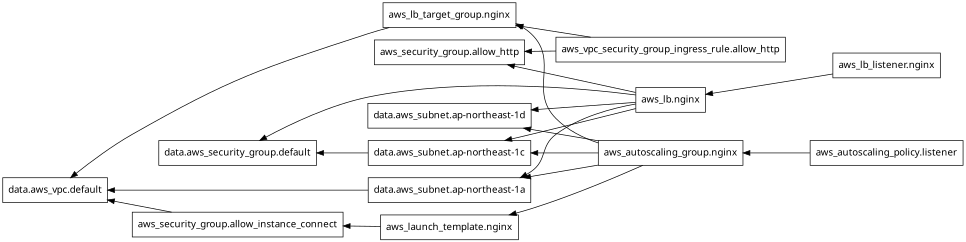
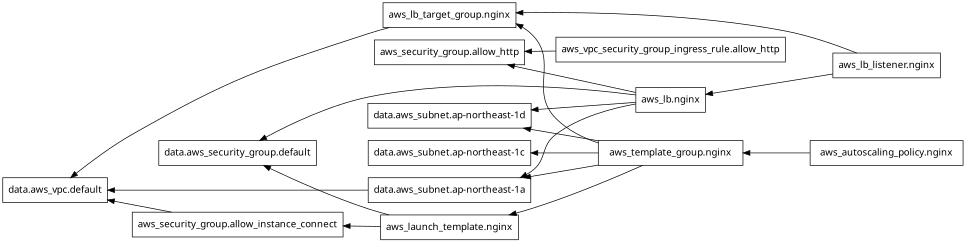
(557, 32) -> (692, 19)
(558, 128) -> none
(346, 153) -> (331, 195)
(671, 153) -> (671, 153)
(887, 153) -> (887, 153)
